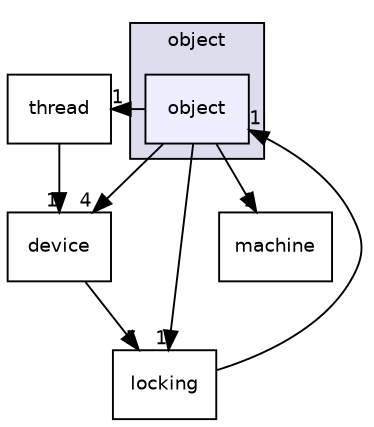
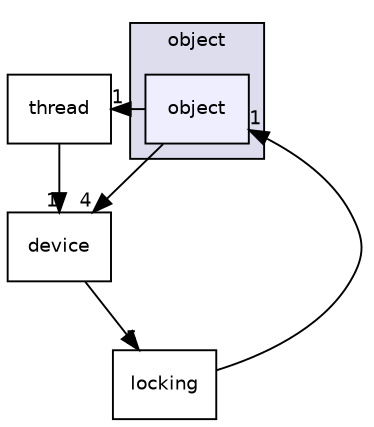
(182, 237) -> none
(276, 247) -> none
